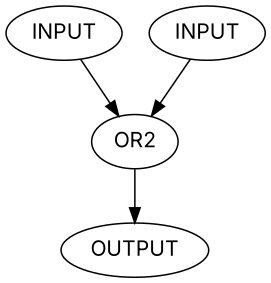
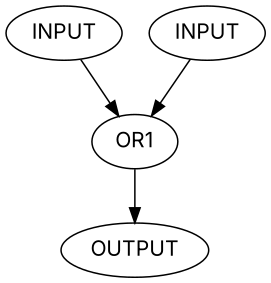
(135, 142) -> (135, 142)
